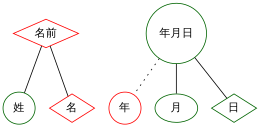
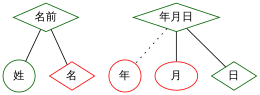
(46, 33) -> (46, 17)
(176, 33) -> (176, 17)
(176, 108) -> (176, 76)
